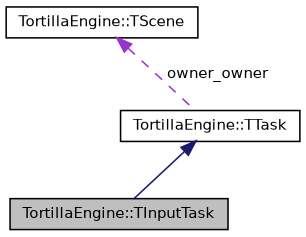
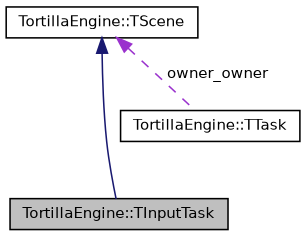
(159, 175) -> (105, 127)
